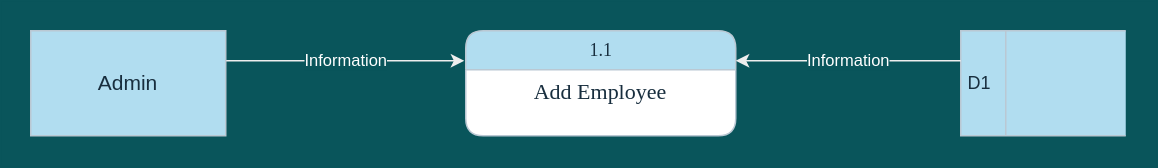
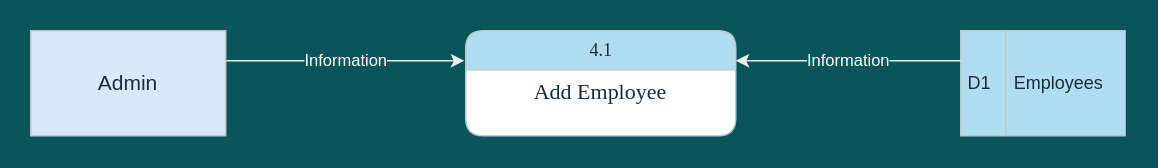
(602, 50) -> (602, 50)
(128, 83) -> (128, 83)
none -> (1058, 83)
